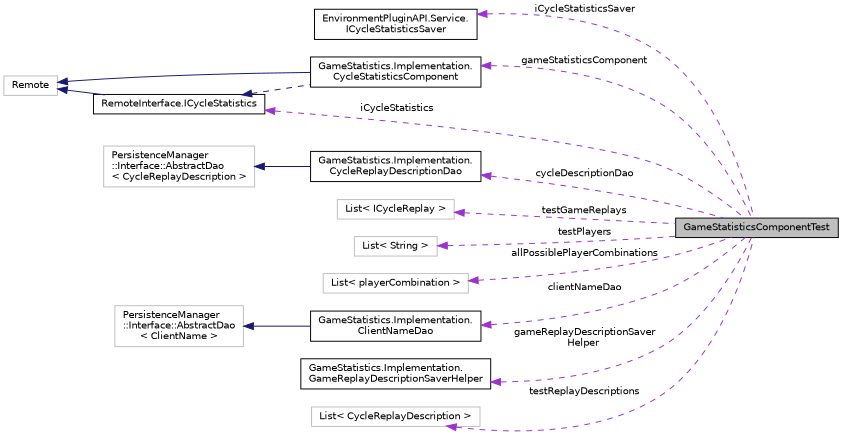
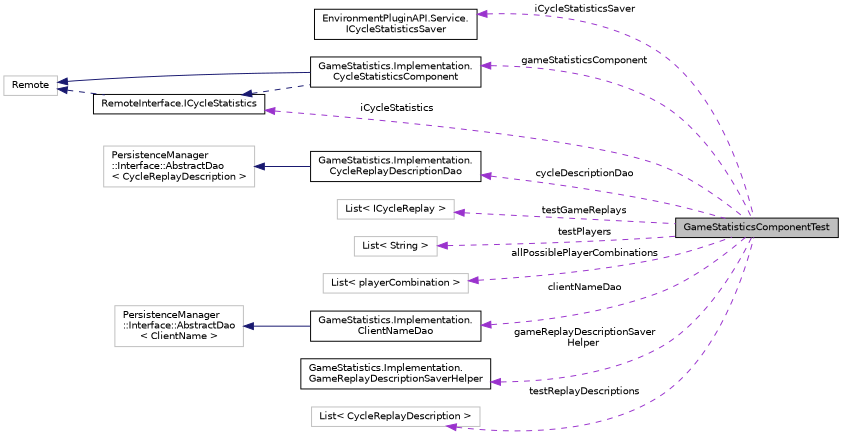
(86, 93) -> (86, 93)
